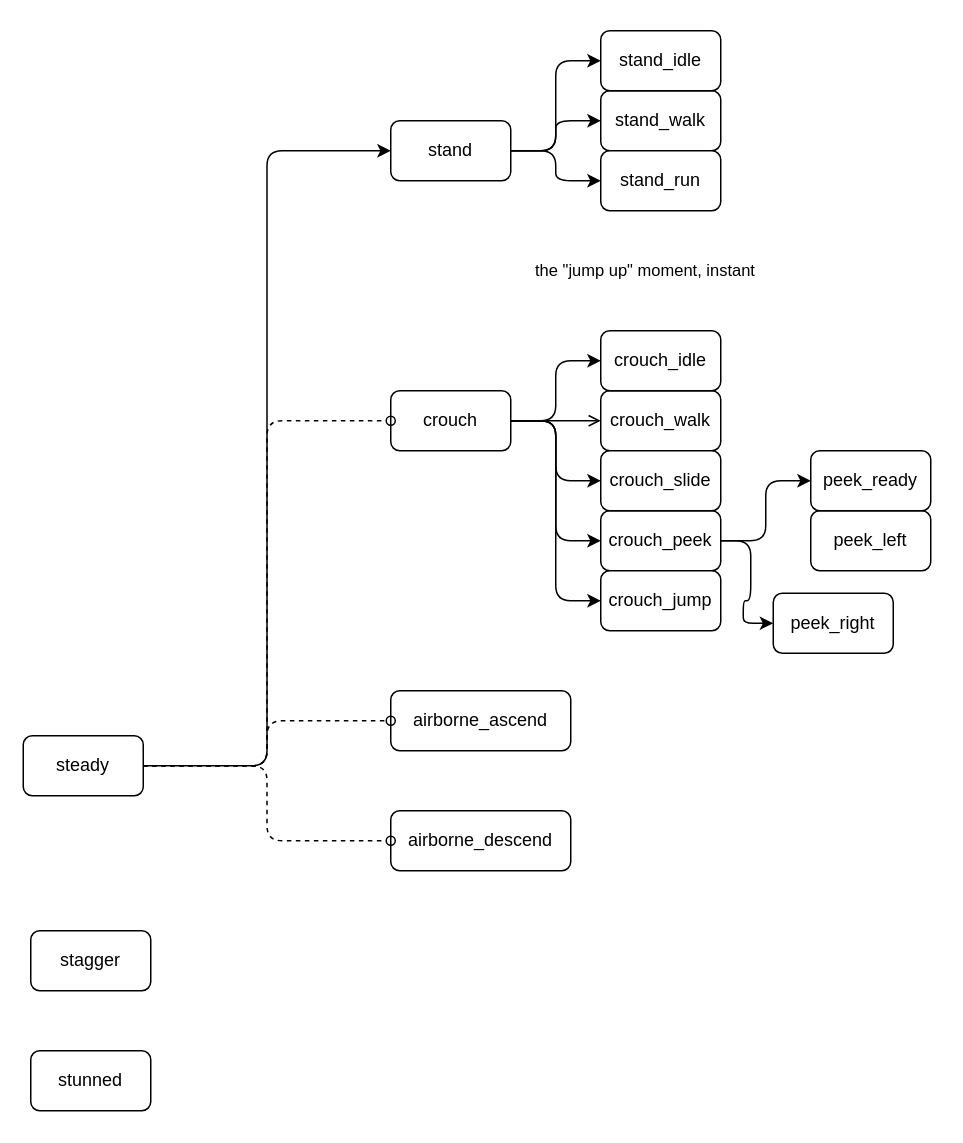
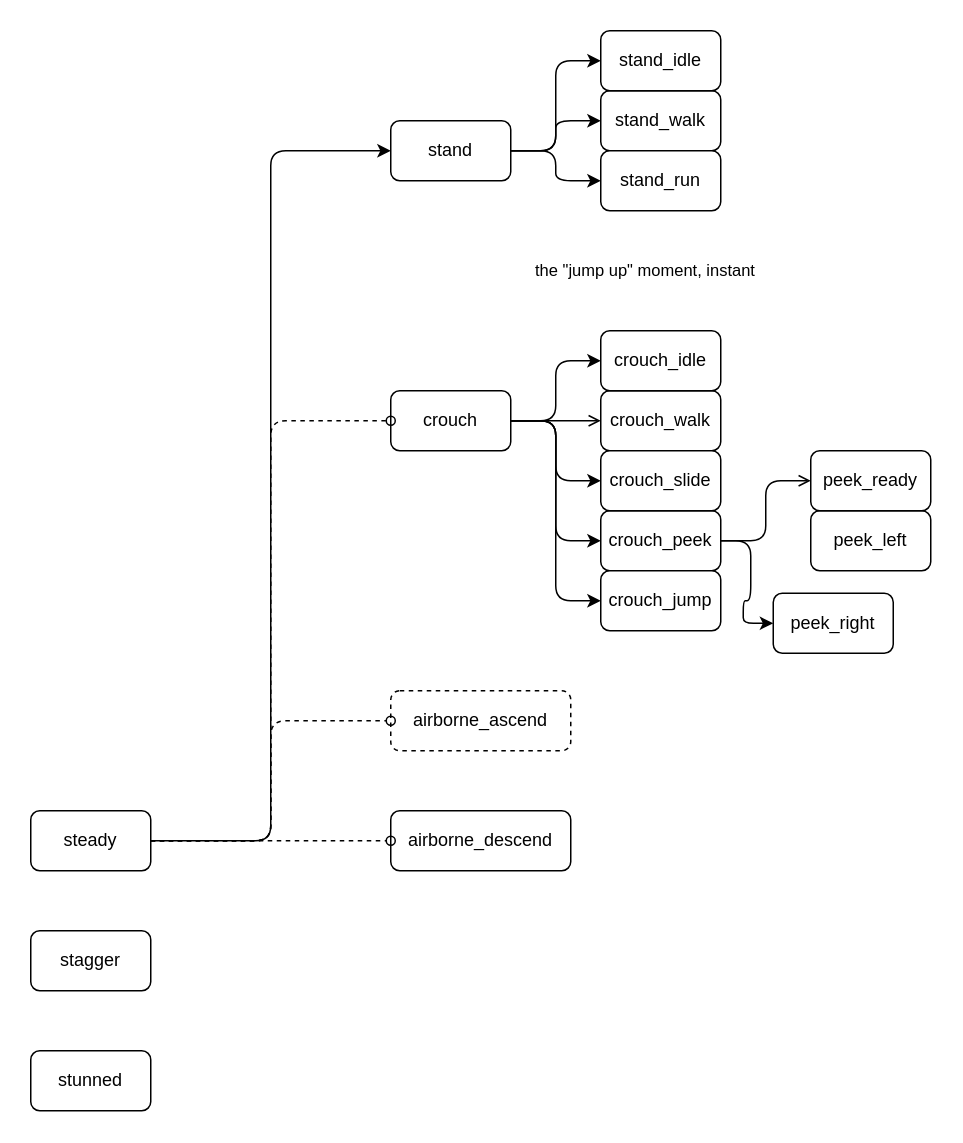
(799, 481) -> (801, 481)
(481, 721) -> (481, 721)
(83, 766) -> (91, 841)
